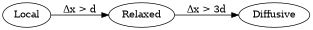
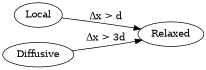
(203, 15) -> (104, 46)
